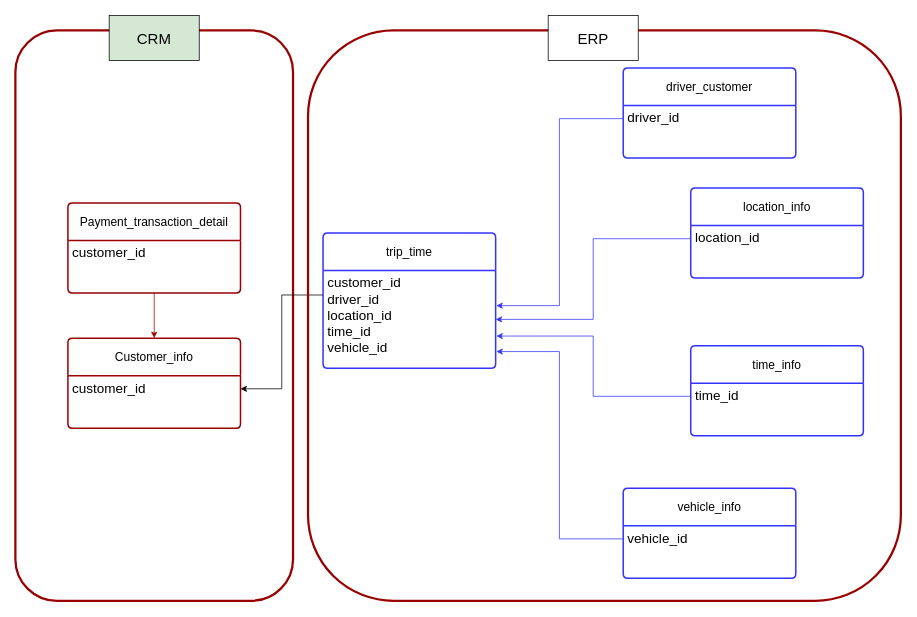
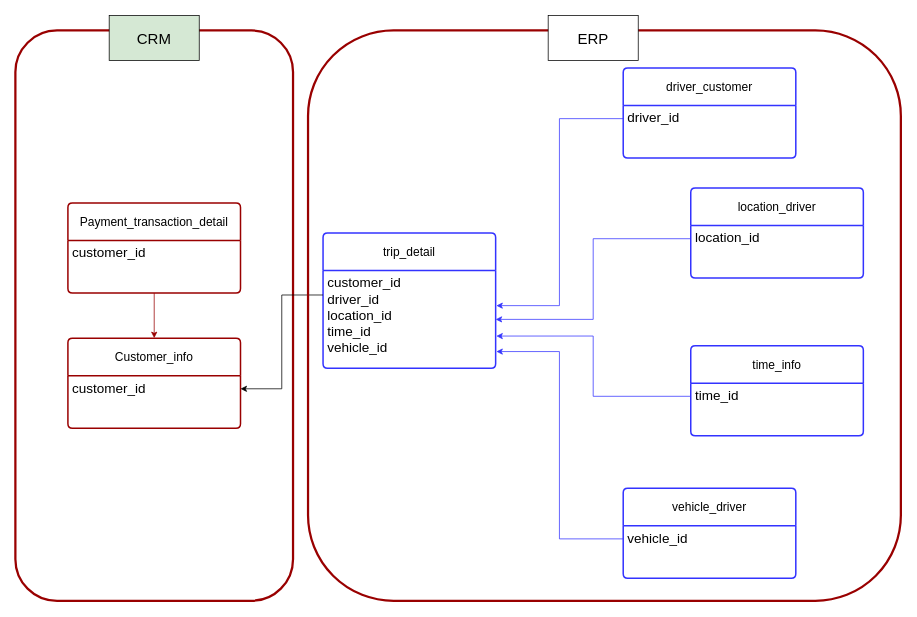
(777, 207) -> (777, 207)
(409, 252) -> (409, 252)
(709, 507) -> (709, 507)
